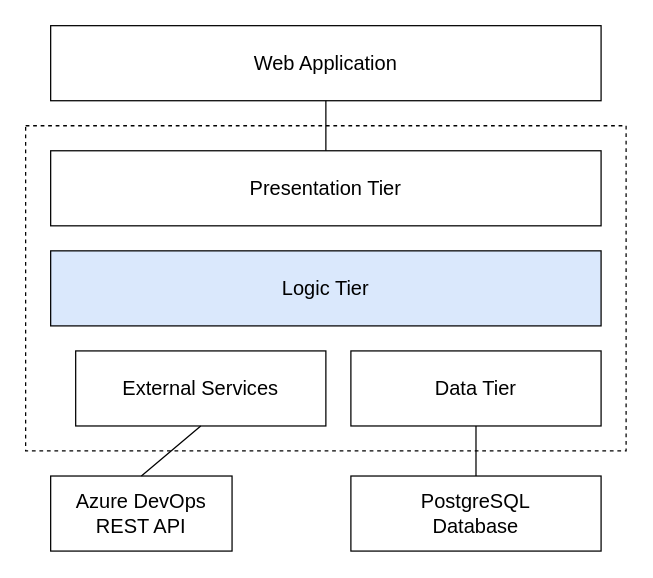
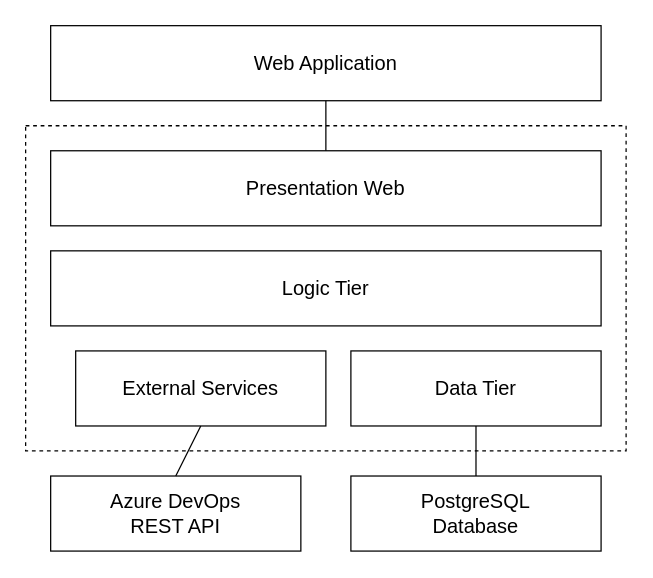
(326, 188) -> (326, 188)
(326, 288) -> (326, 288)
(141, 513) -> (176, 513)
